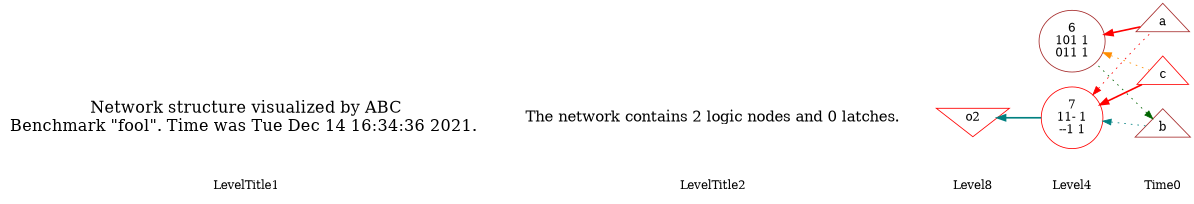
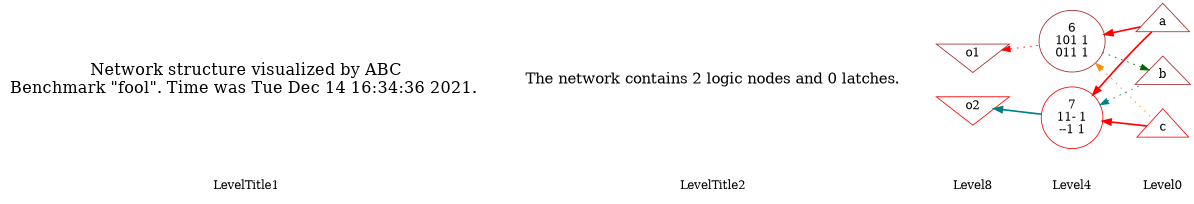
none -> (973, 54)
(1129, 55) -> (1129, 55)
(1163, 186) -> (1163, 186)
